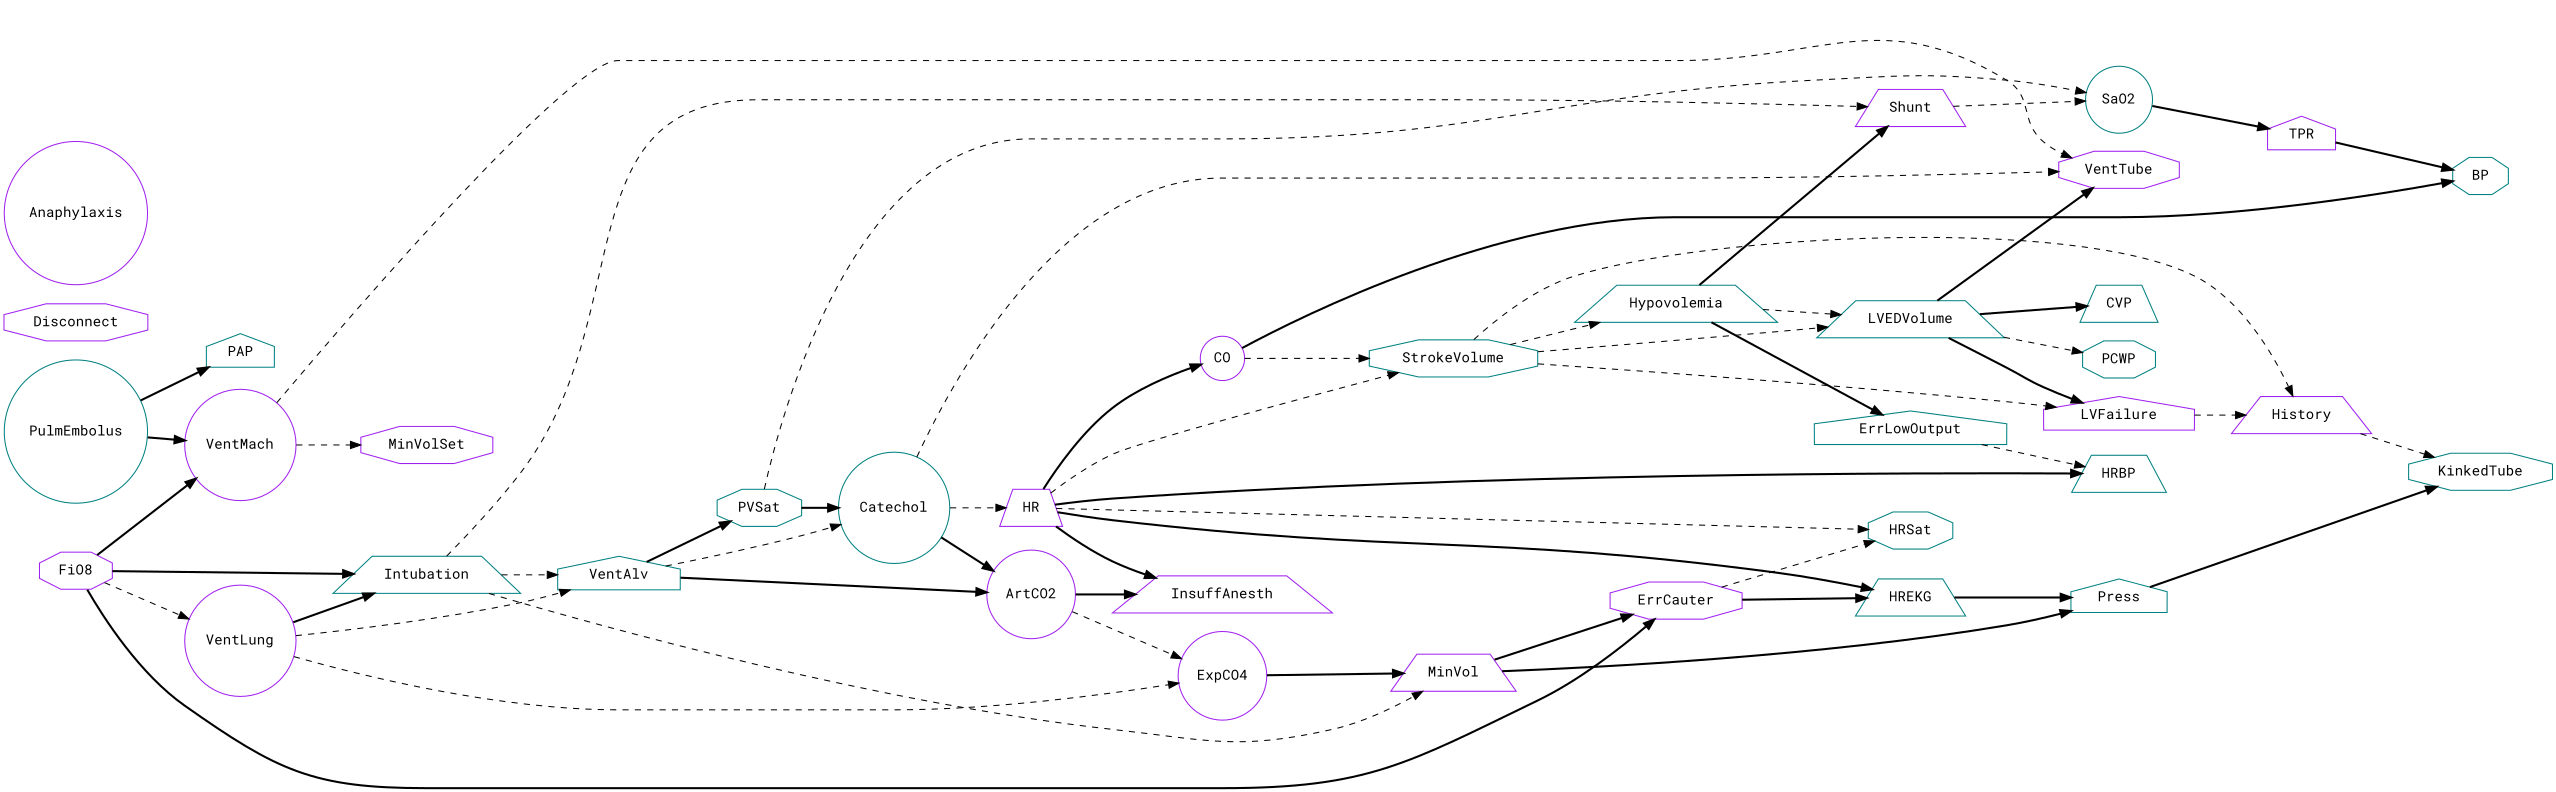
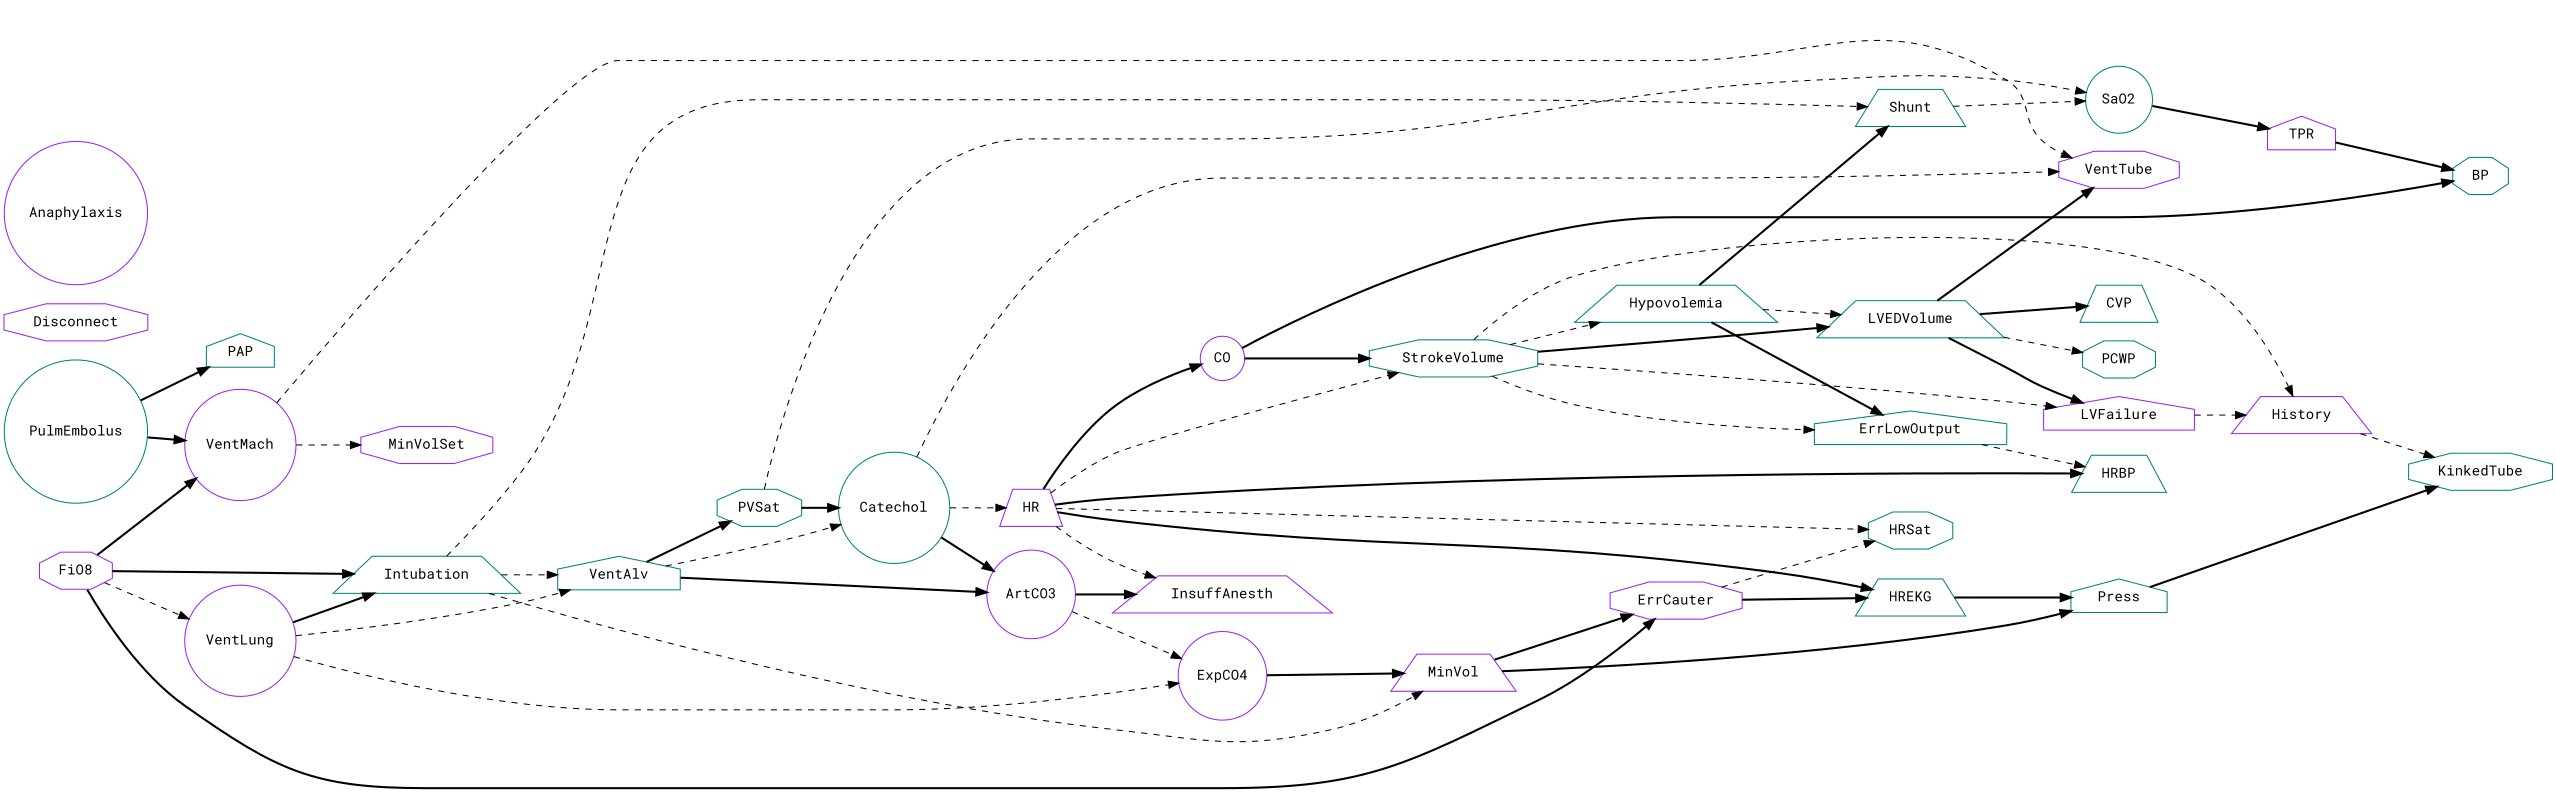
(1911, 108) -> (1911, 108)
(1678, 340) -> (1678, 340)
(1302, 358) -> (1302, 358)
none -> (1645, 417)
(1099, 554) -> (1099, 554)
(1031, 594) -> (1031, 594)
